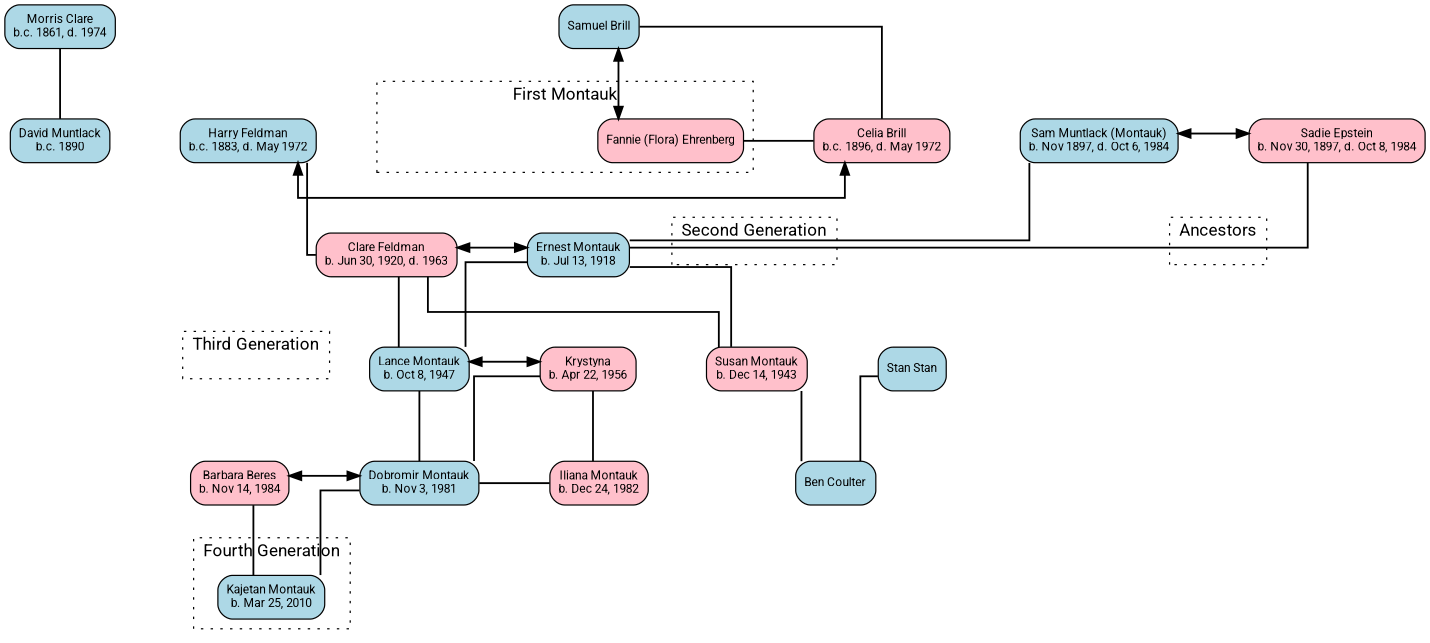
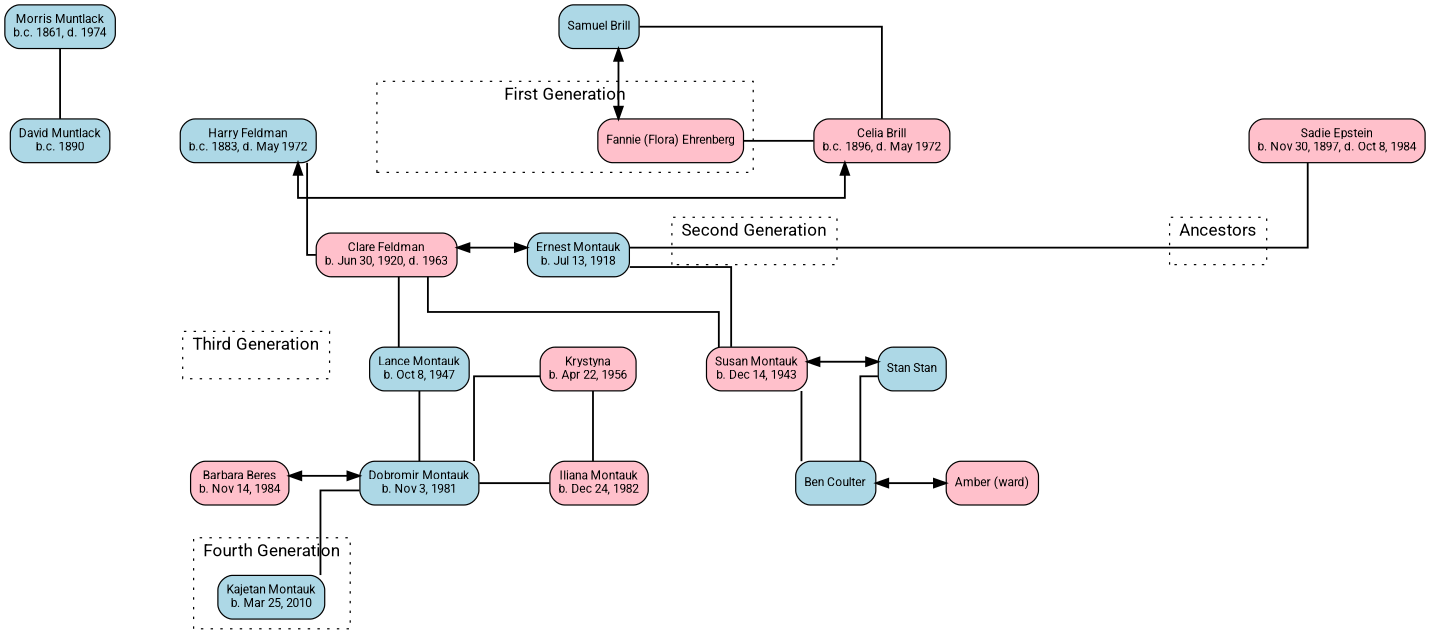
(60, 27) -> (60, 27)
(565, 95) -> (565, 95)
(1099, 141) -> none
(472, 262) -> none
(505, 362) -> none
none -> (843, 362)
none -> (992, 483)
(253, 545) -> none
